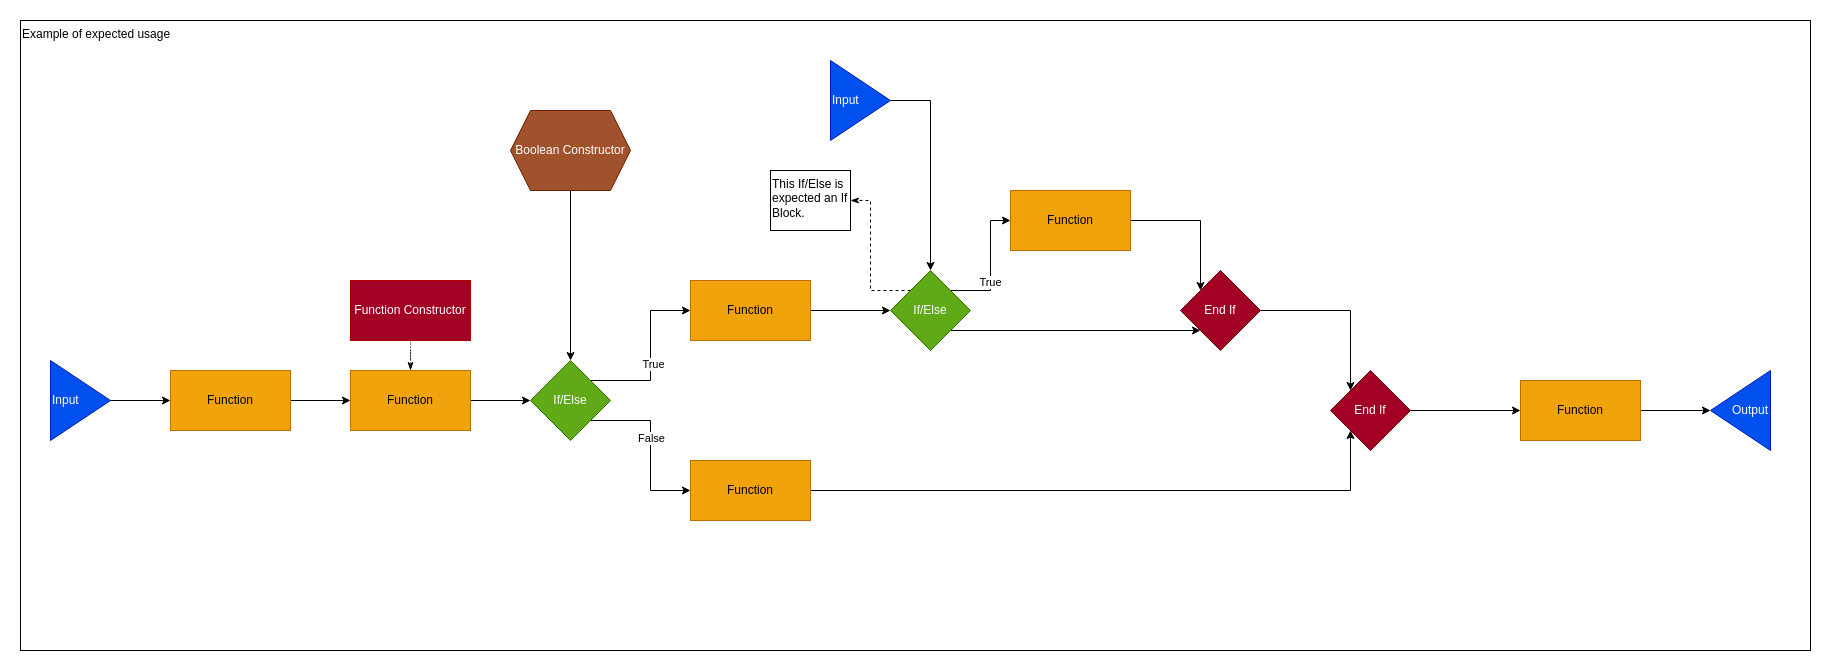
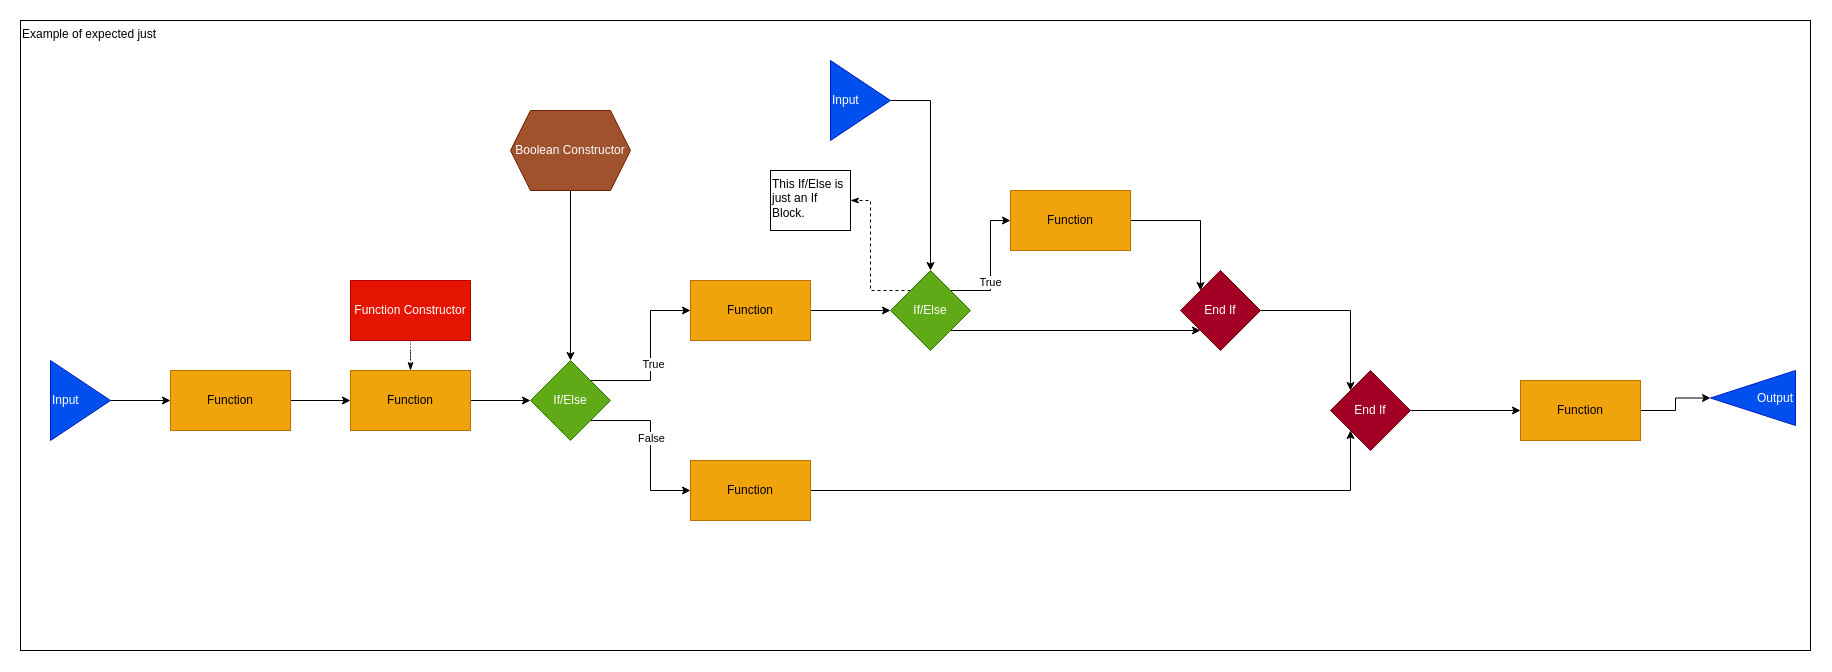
(100, 35) -> (97, 35)
(812, 199) -> (812, 199)
(411, 311) -> (411, 311)
(1741, 411) -> (1753, 398)
